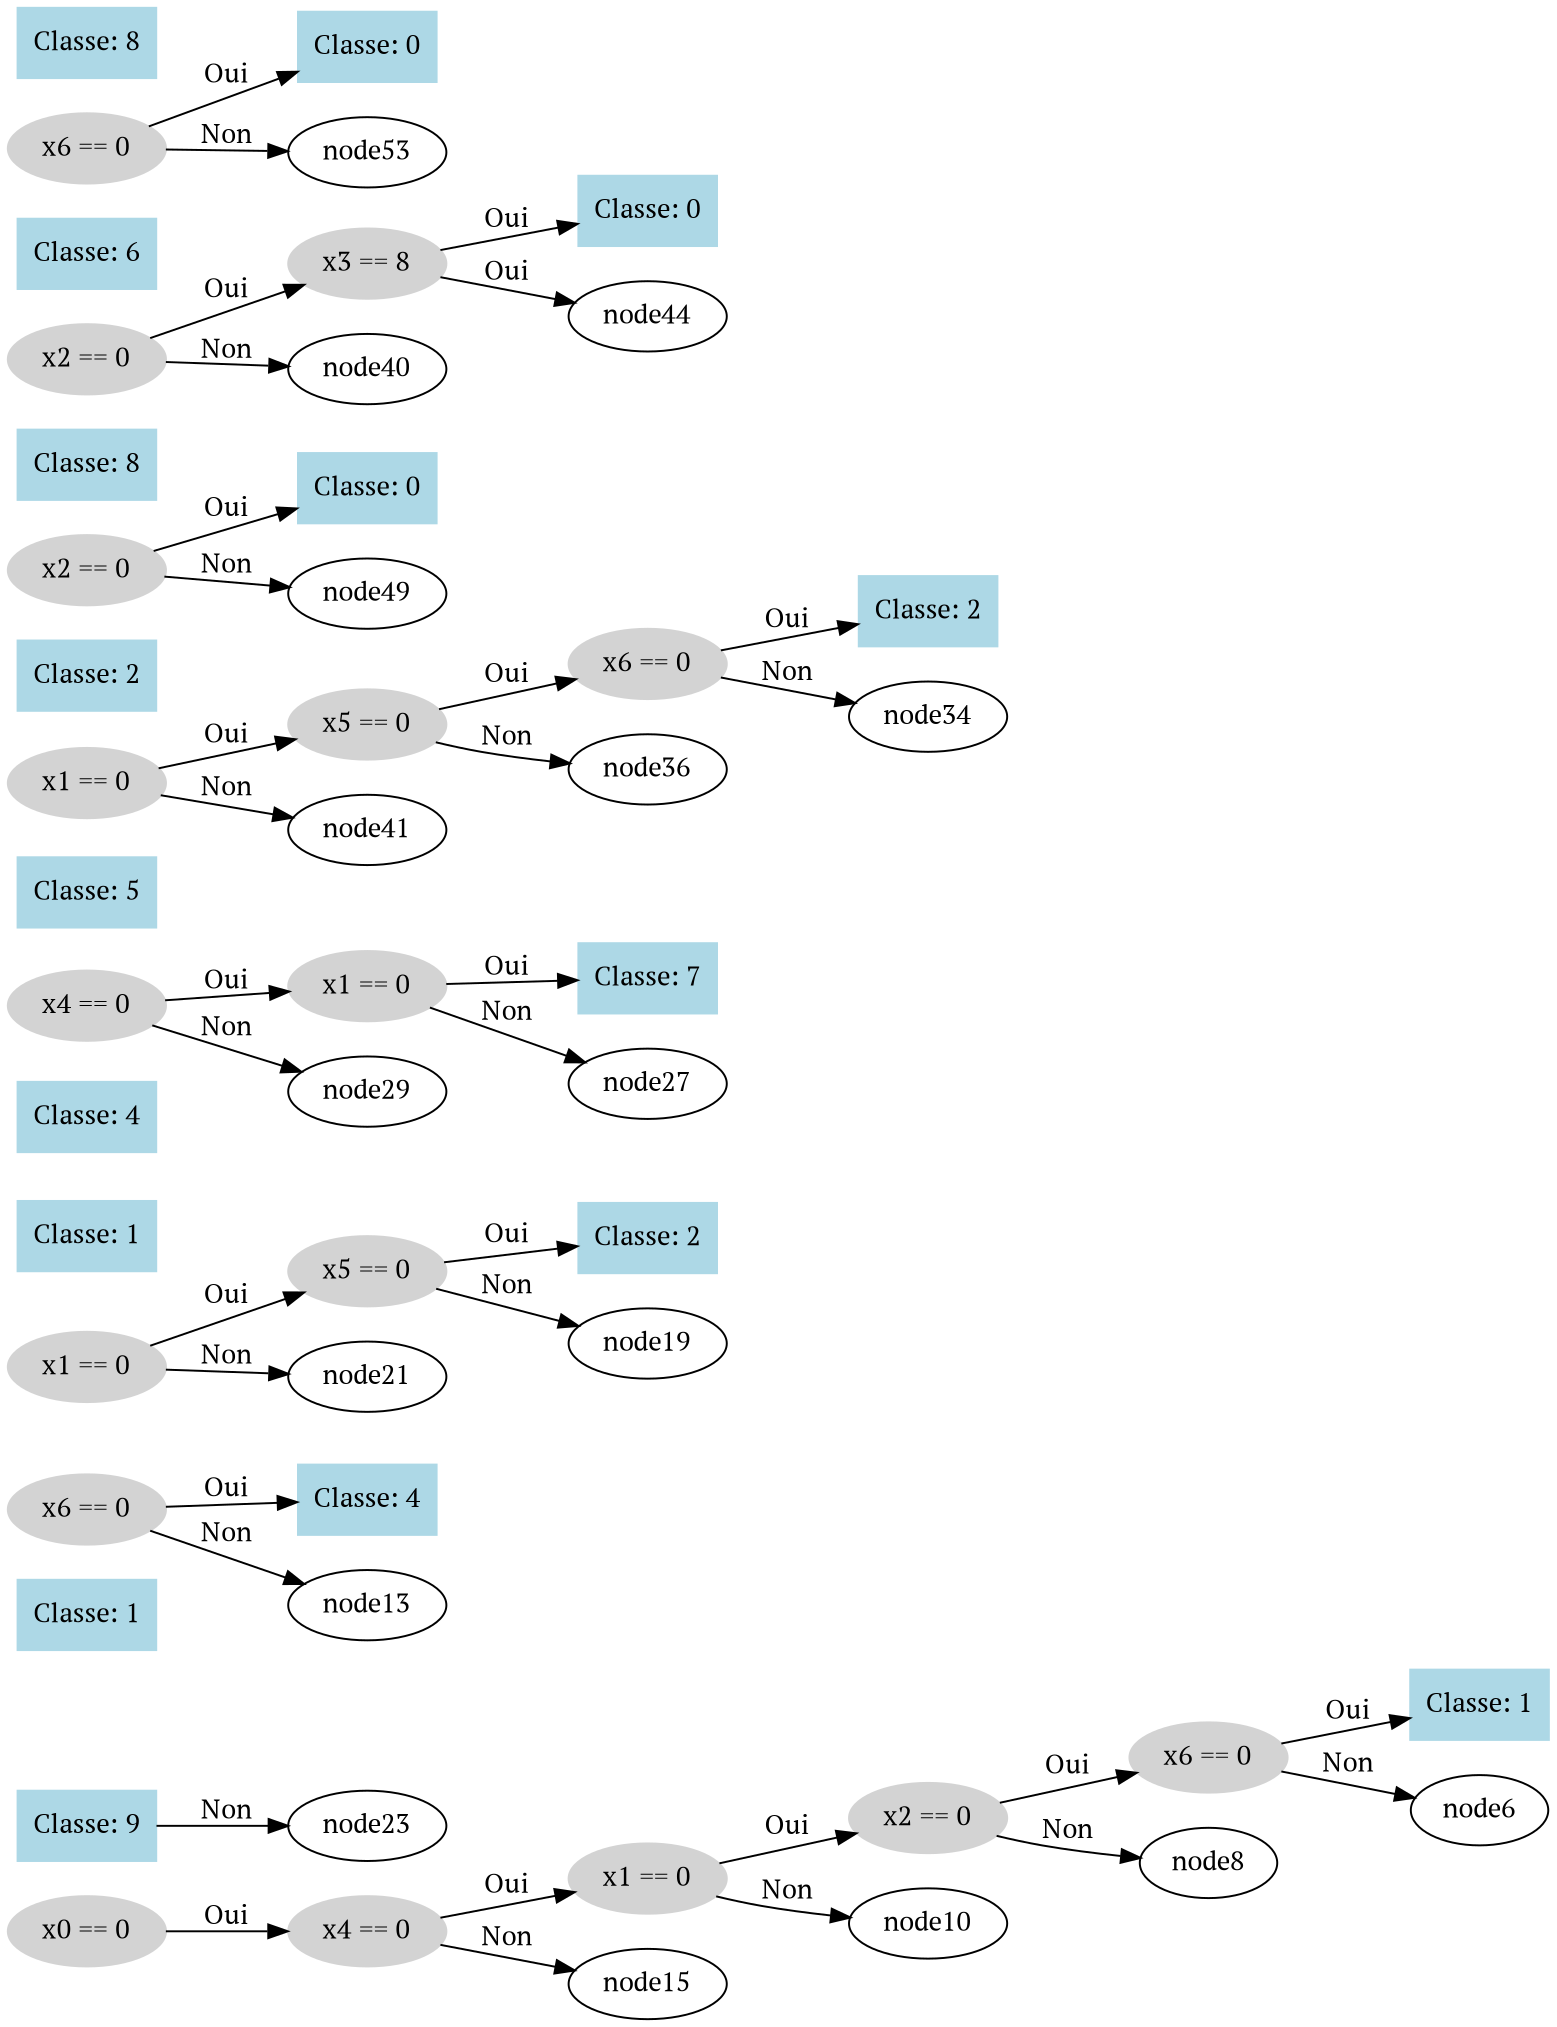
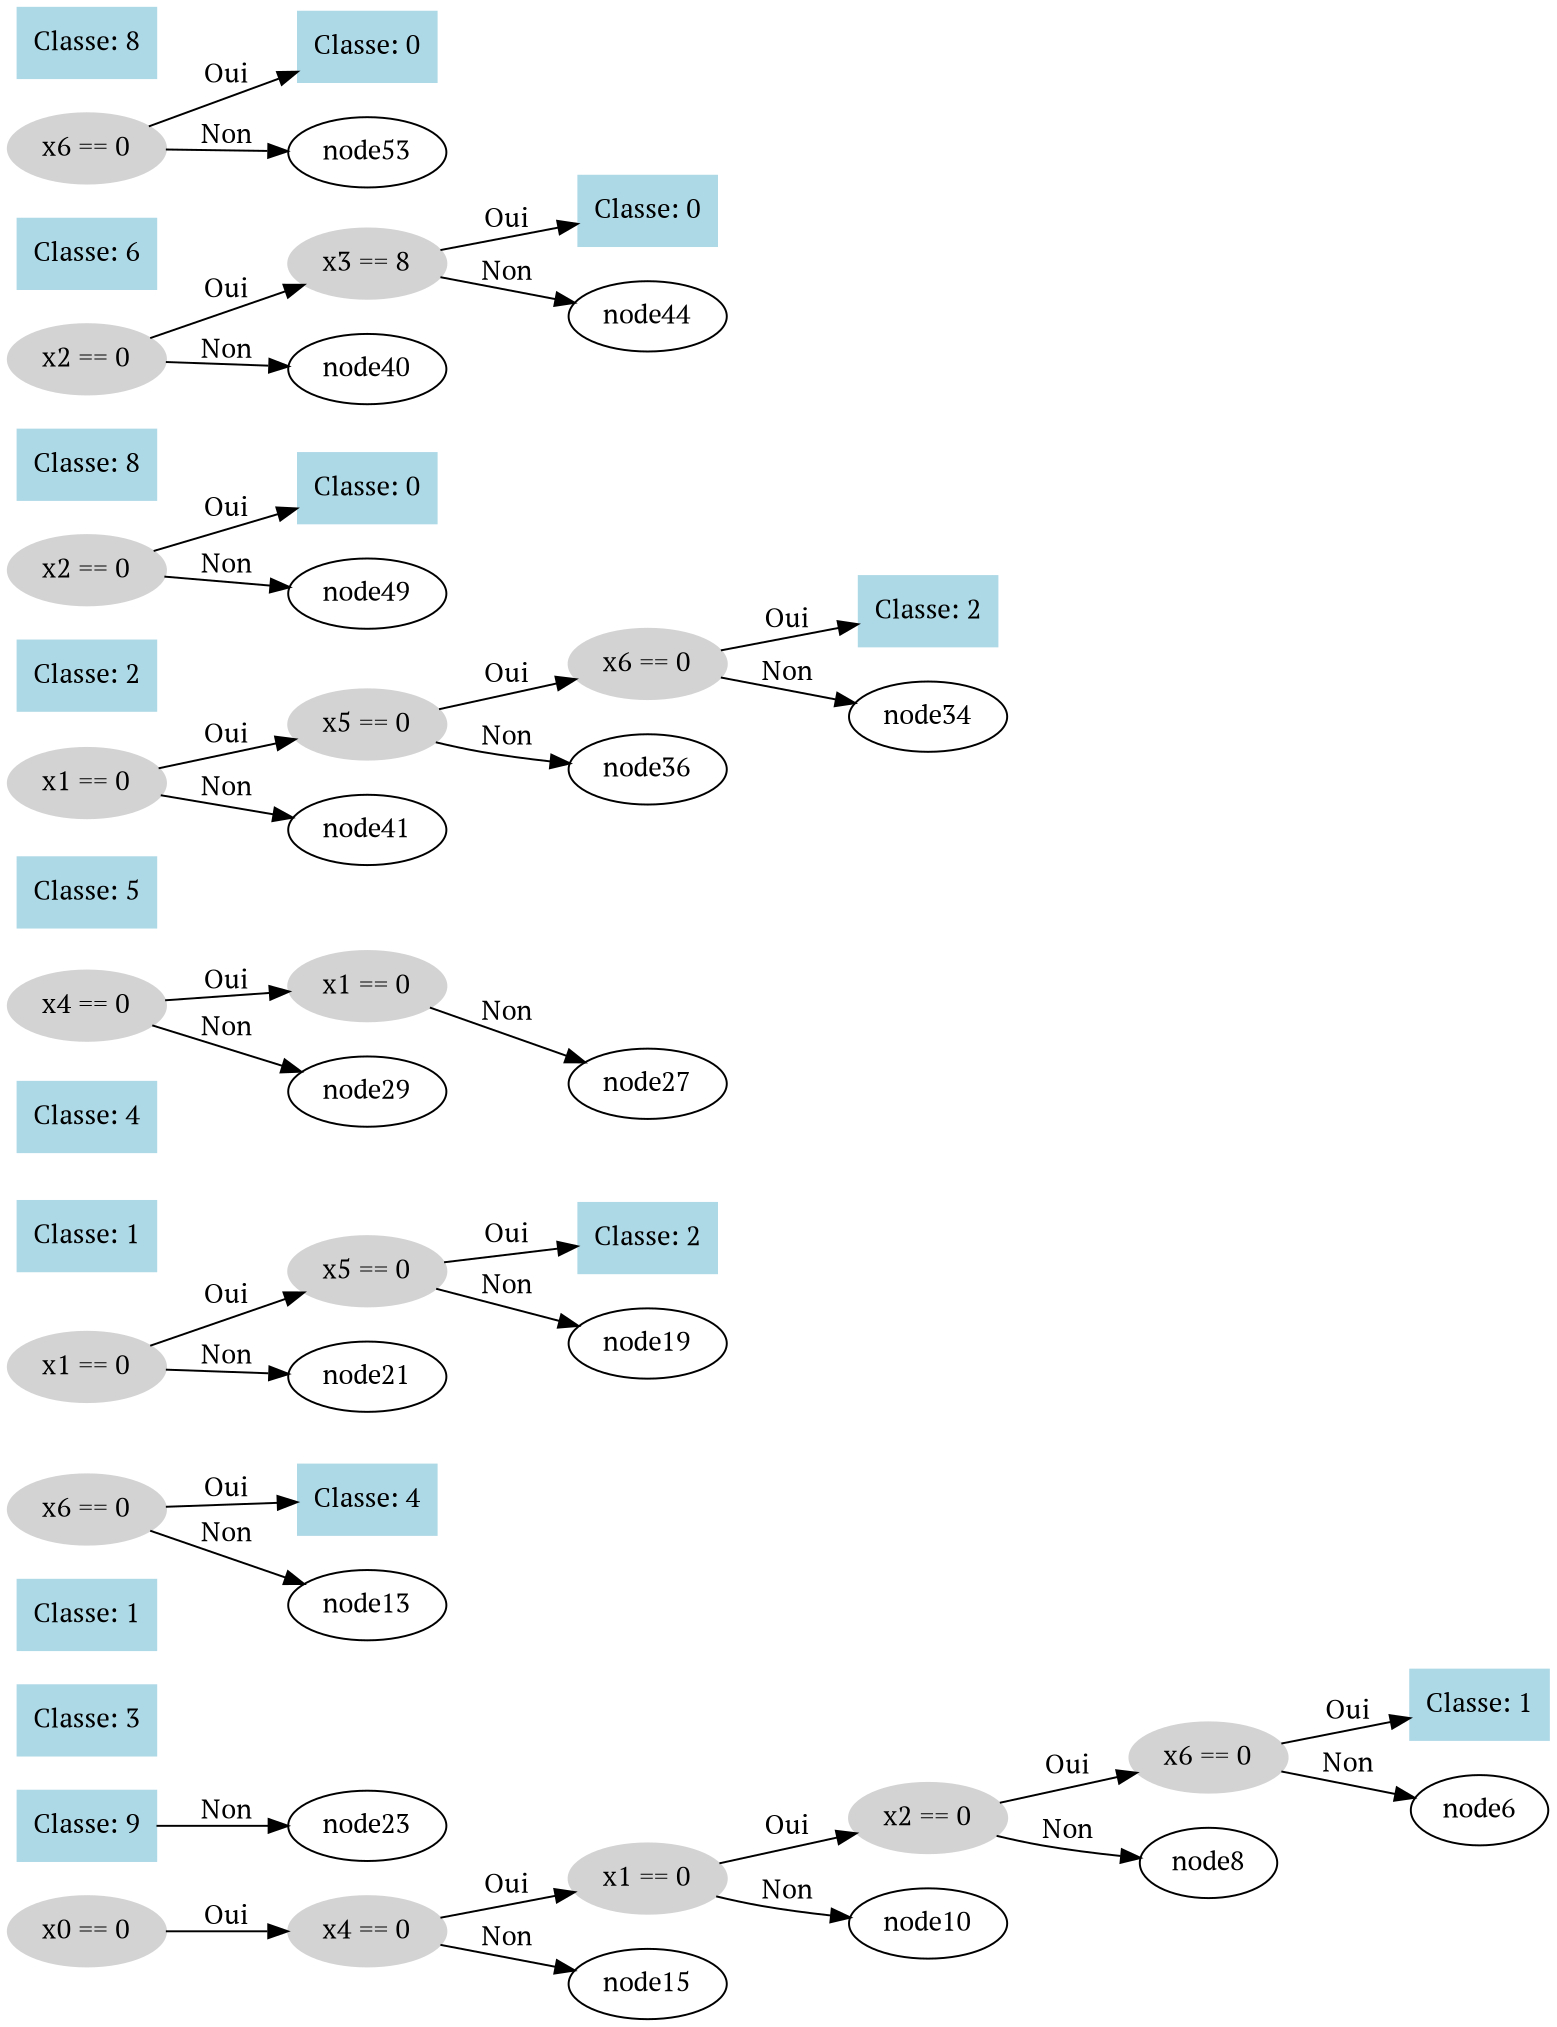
(508, 272) -> (508, 272)
(648, 978) -> none
none -> (87, 1720)
